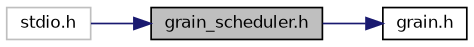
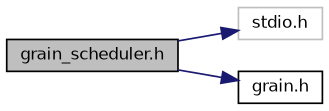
(112, 24) -> (200, 37)
